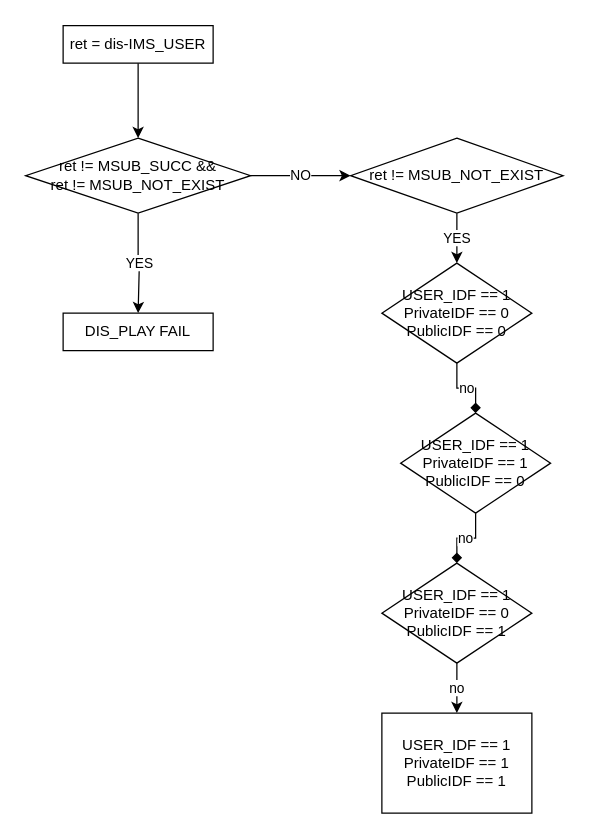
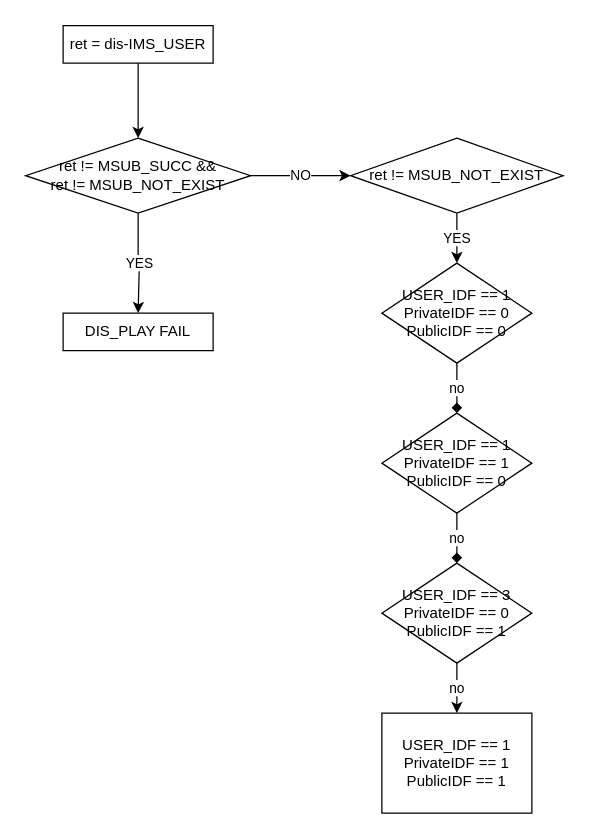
(476, 463) -> (457, 463)
(457, 613) -> (457, 613)
